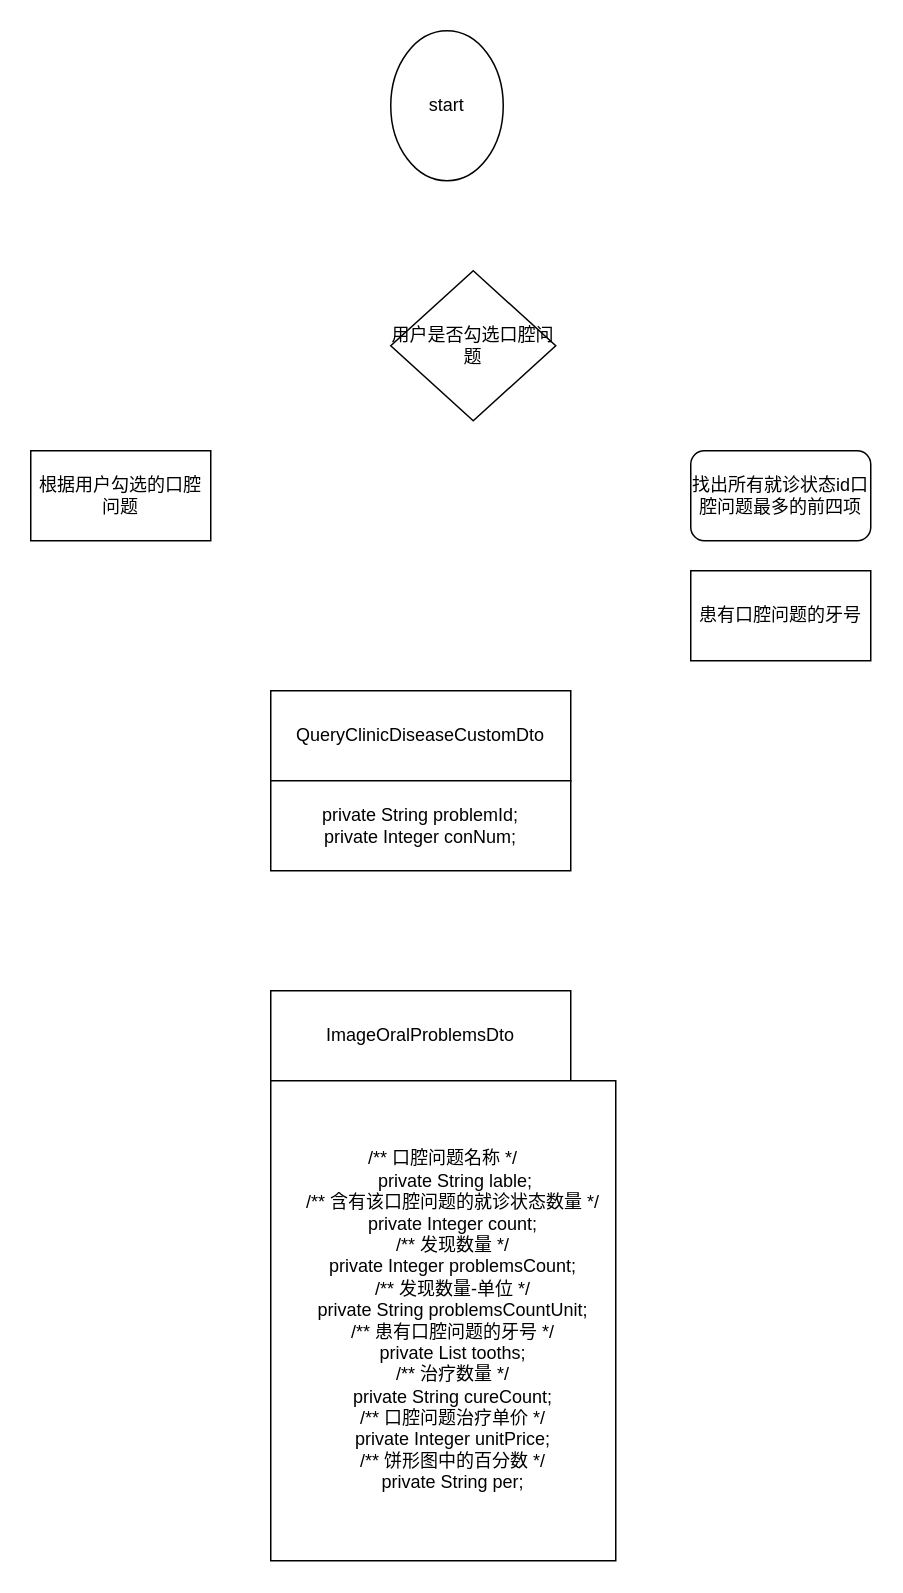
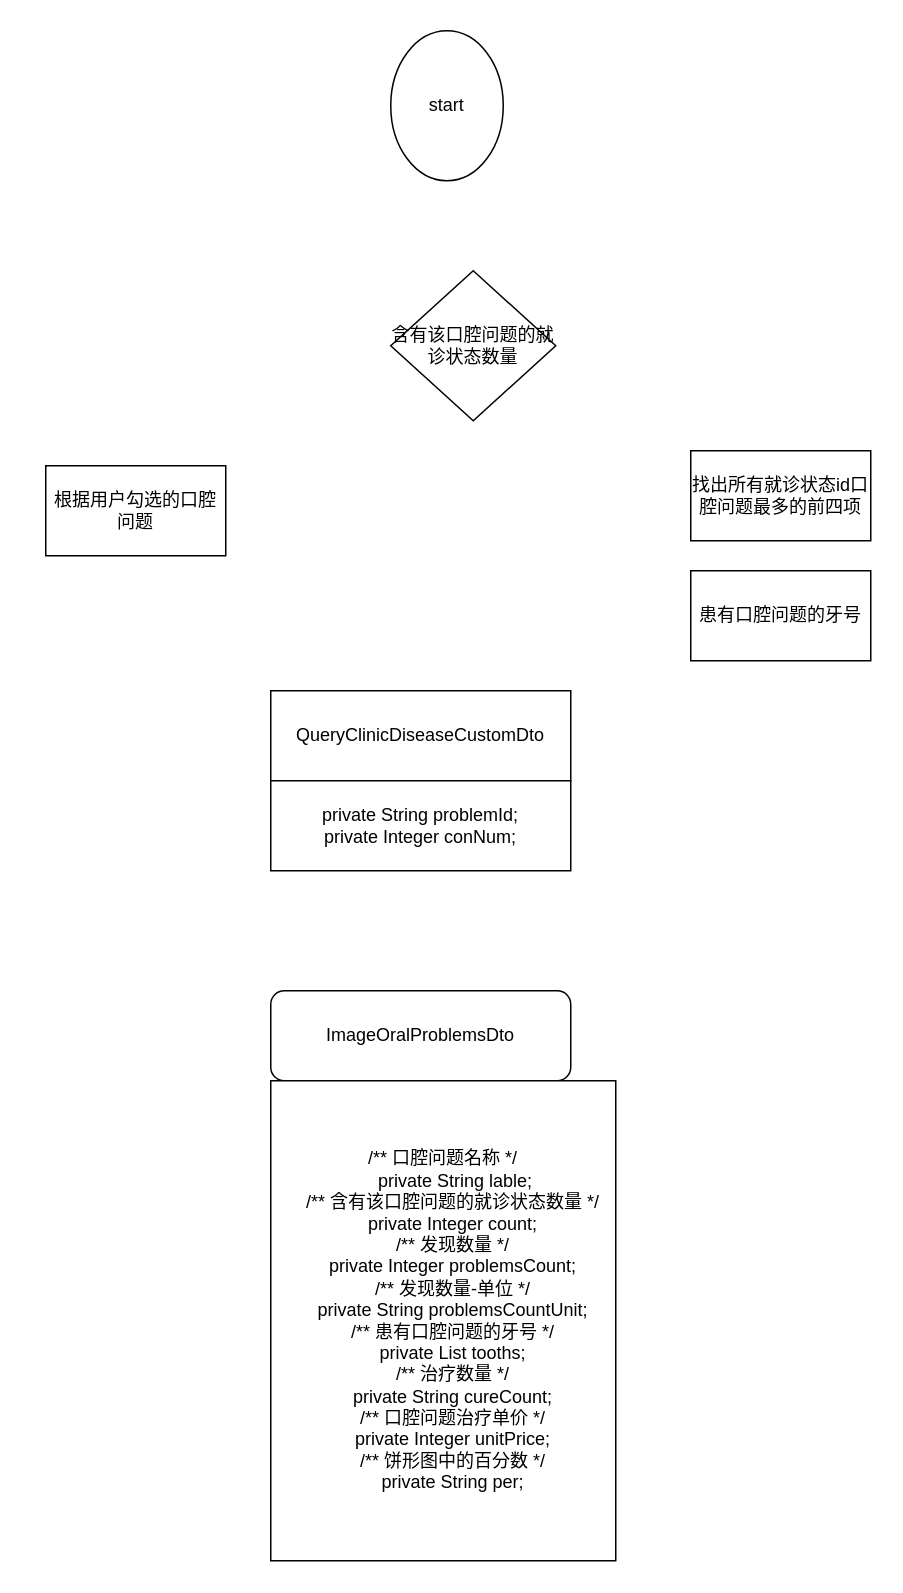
(473, 346) -> (473, 346)
(121, 496) -> (136, 511)
(781, 496) -> (781, 496)
(421, 1036) -> (421, 1036)
